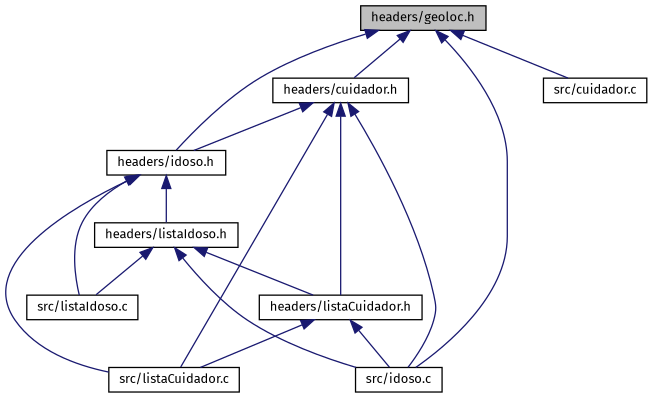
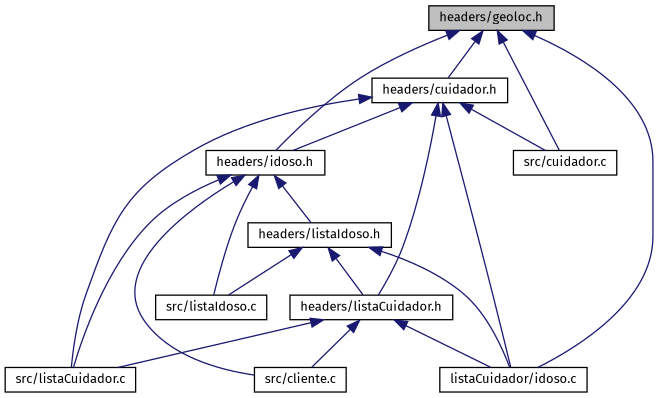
none -> (508, 130)
none -> (300, 380)
(399, 380) -> (513, 380)
